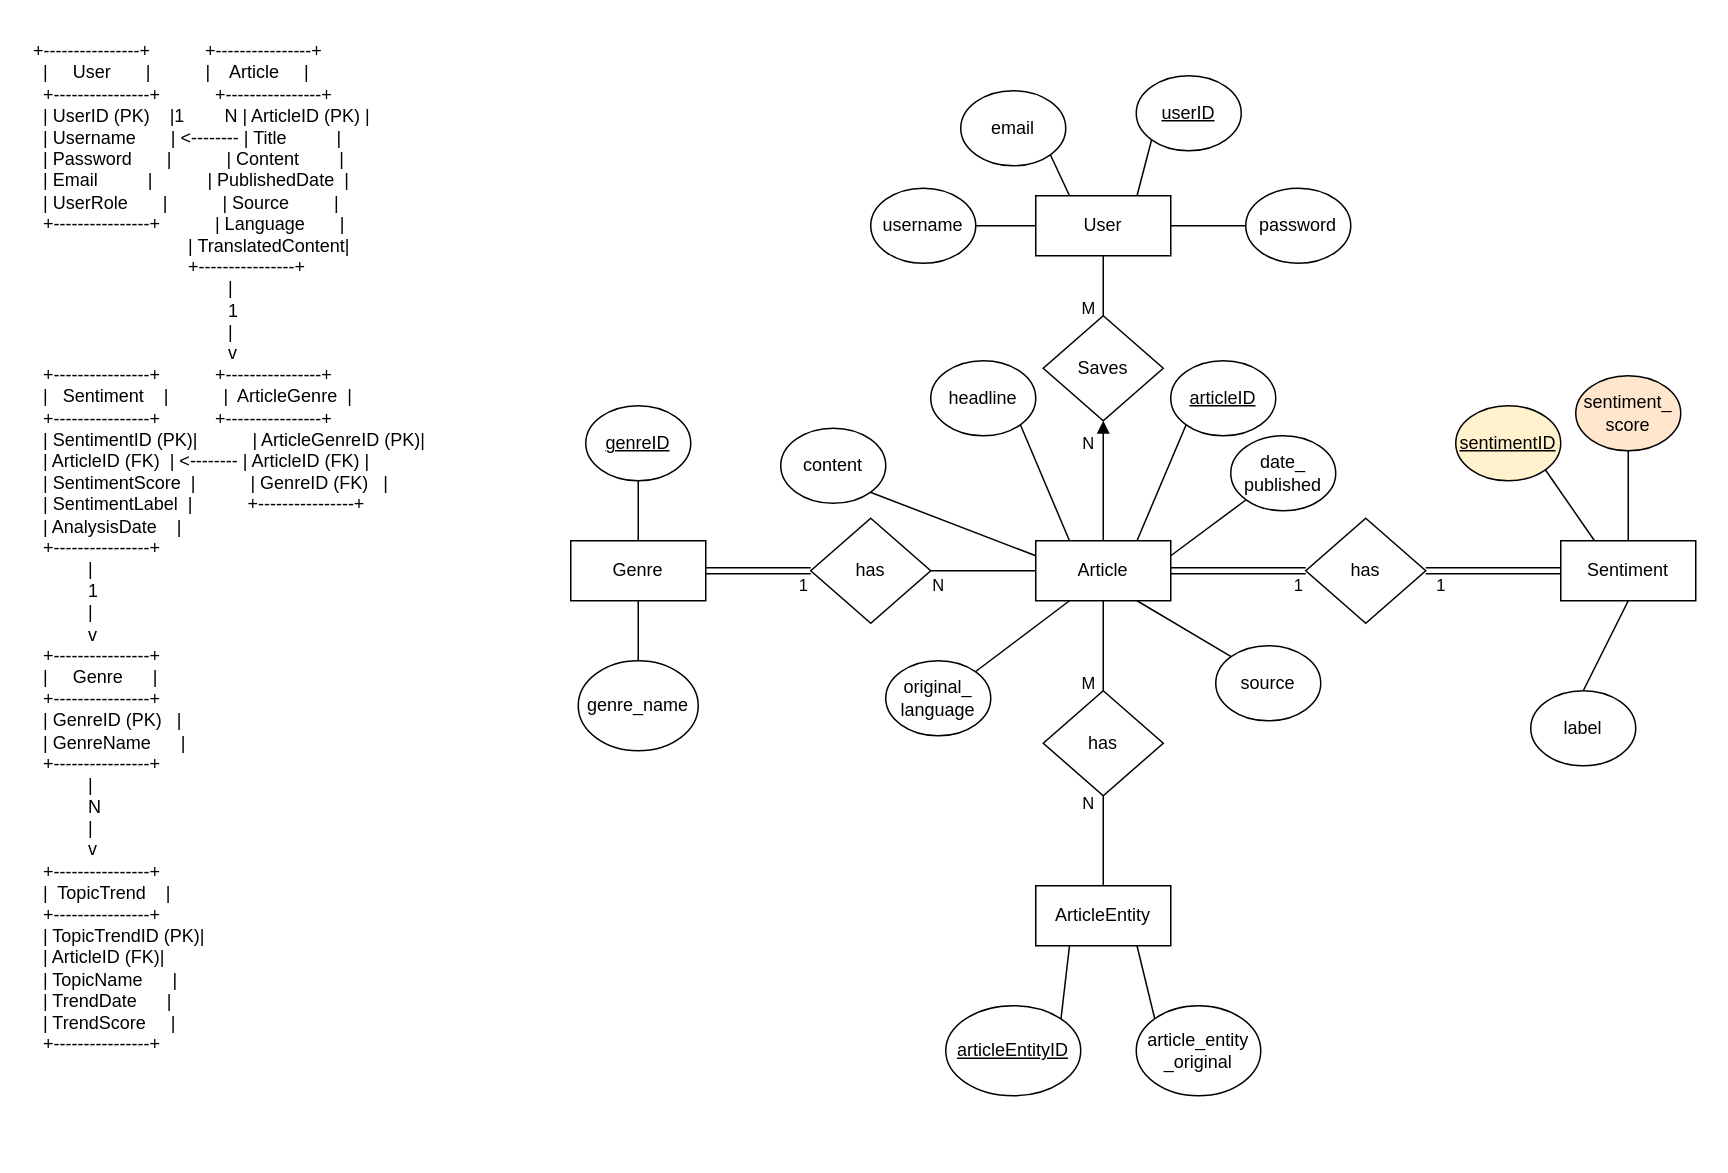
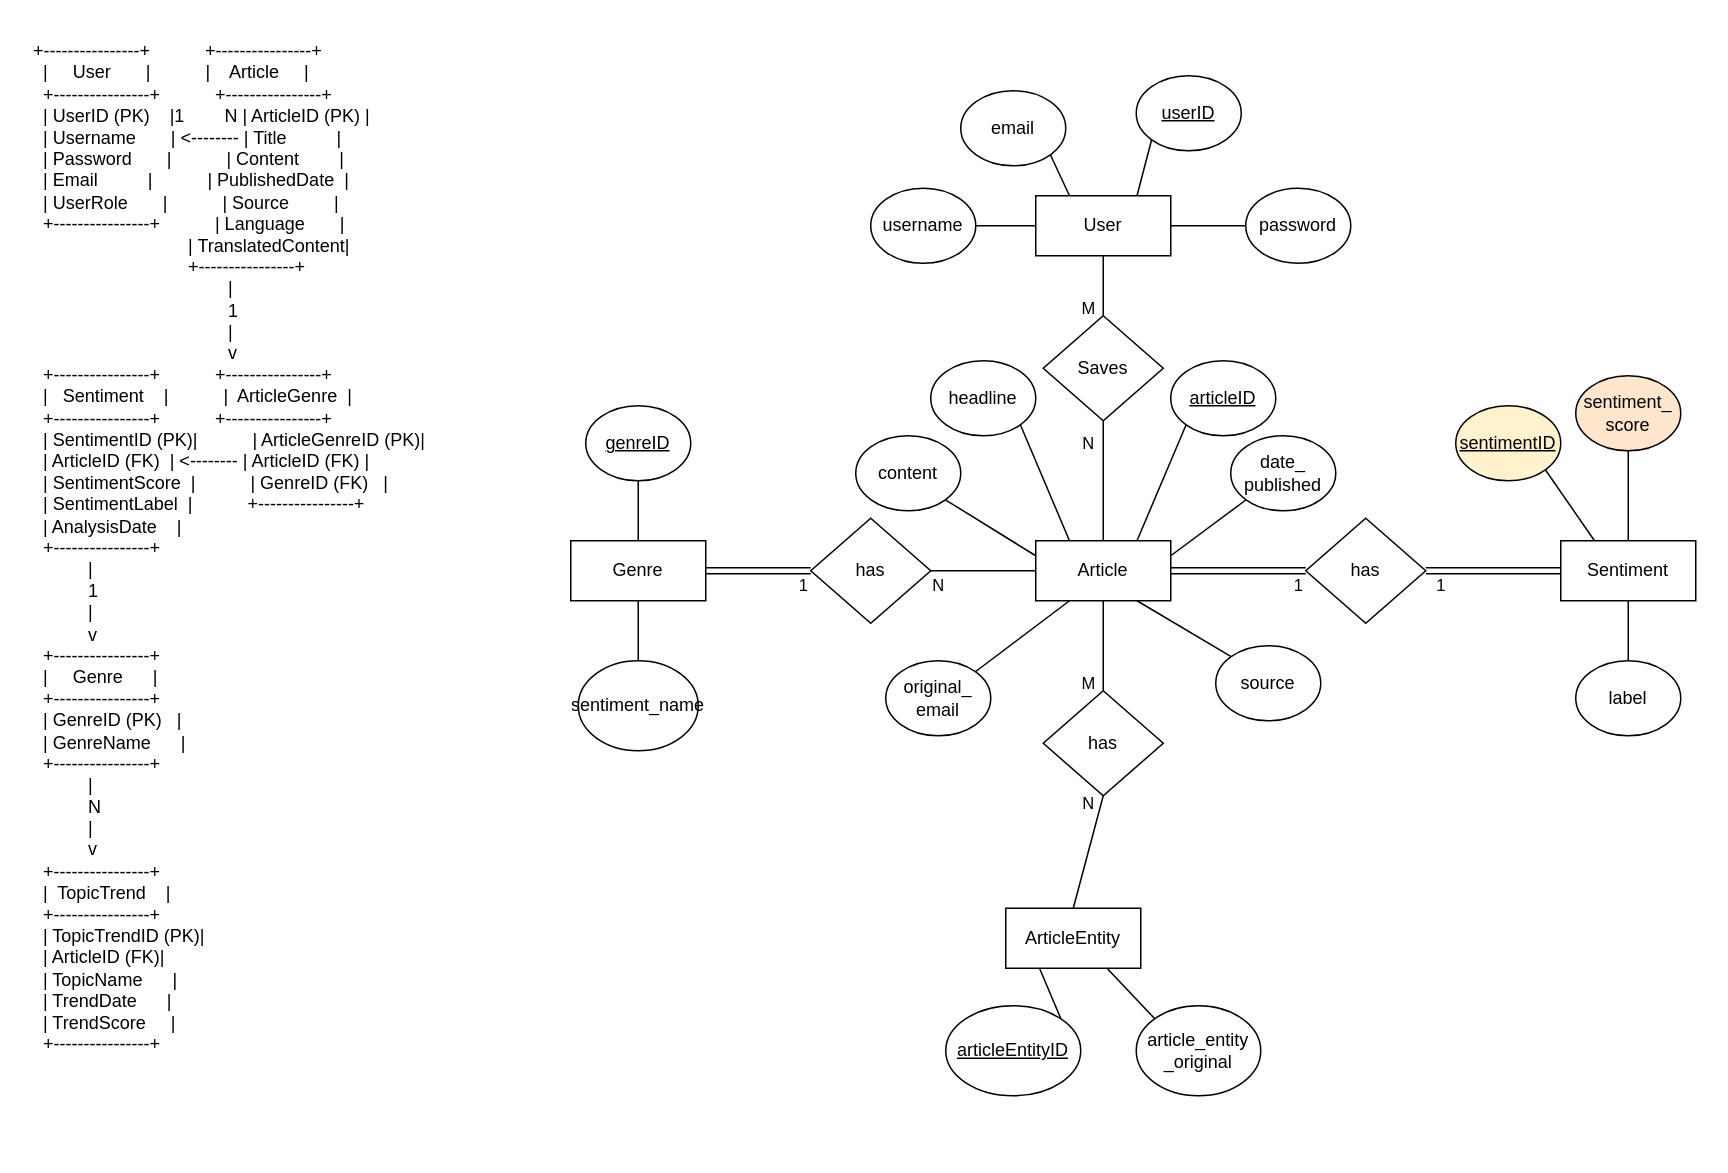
(1103, 434) -> (1103, 428)
(833, 466) -> (908, 473)
(938, 698) -> (938, 698)
(638, 706) -> (638, 706)
(1583, 728) -> (1628, 698)
(1103, 916) -> (1073, 938)
